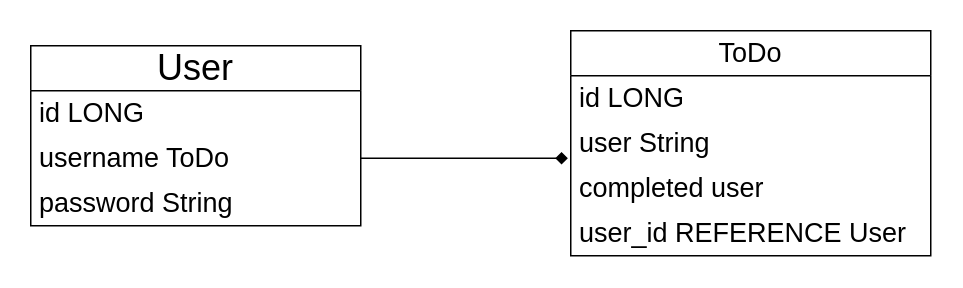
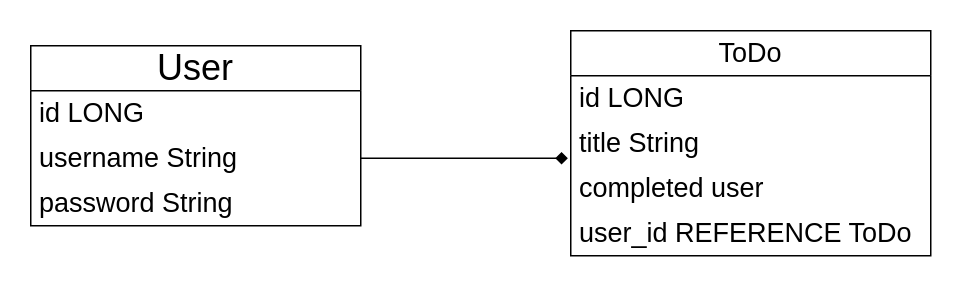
(656, 143) -> (656, 143)
(103, 158) -> (111, 158)
(736, 233) -> (736, 233)
